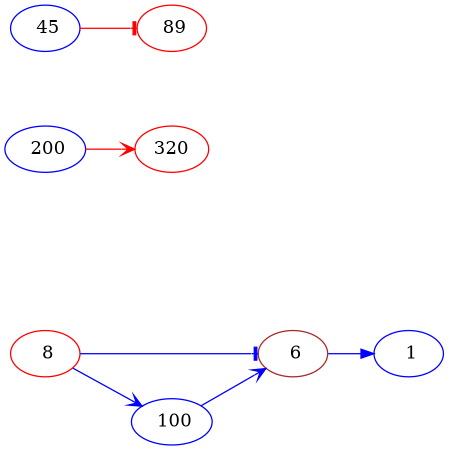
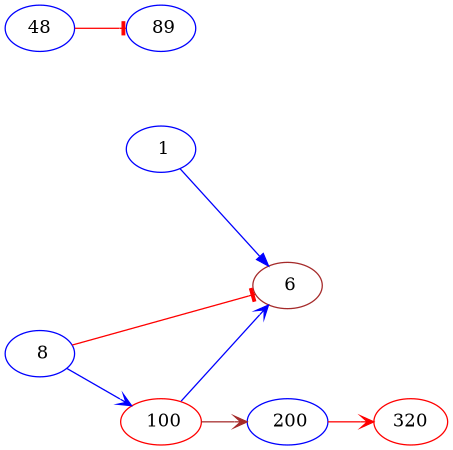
(45, 28) -> (40, 28)
(172, 28) -> (161, 28)
(45, 354) -> (40, 354)
(166, 354) -> (160, 320)
(345, 354) -> (220, 212)
(172, 422) -> (161, 422)
none -> (218, 422)
